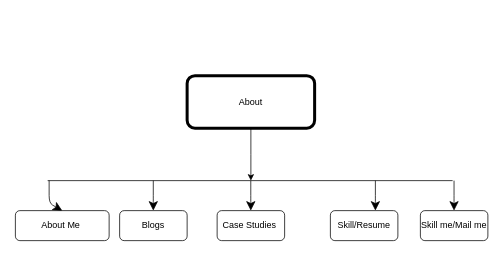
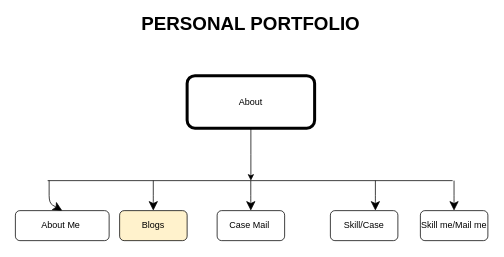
none -> (251, 23)
(153, 225) -> (153, 225)
(251, 225) -> (251, 225)
(364, 225) -> (364, 225)
